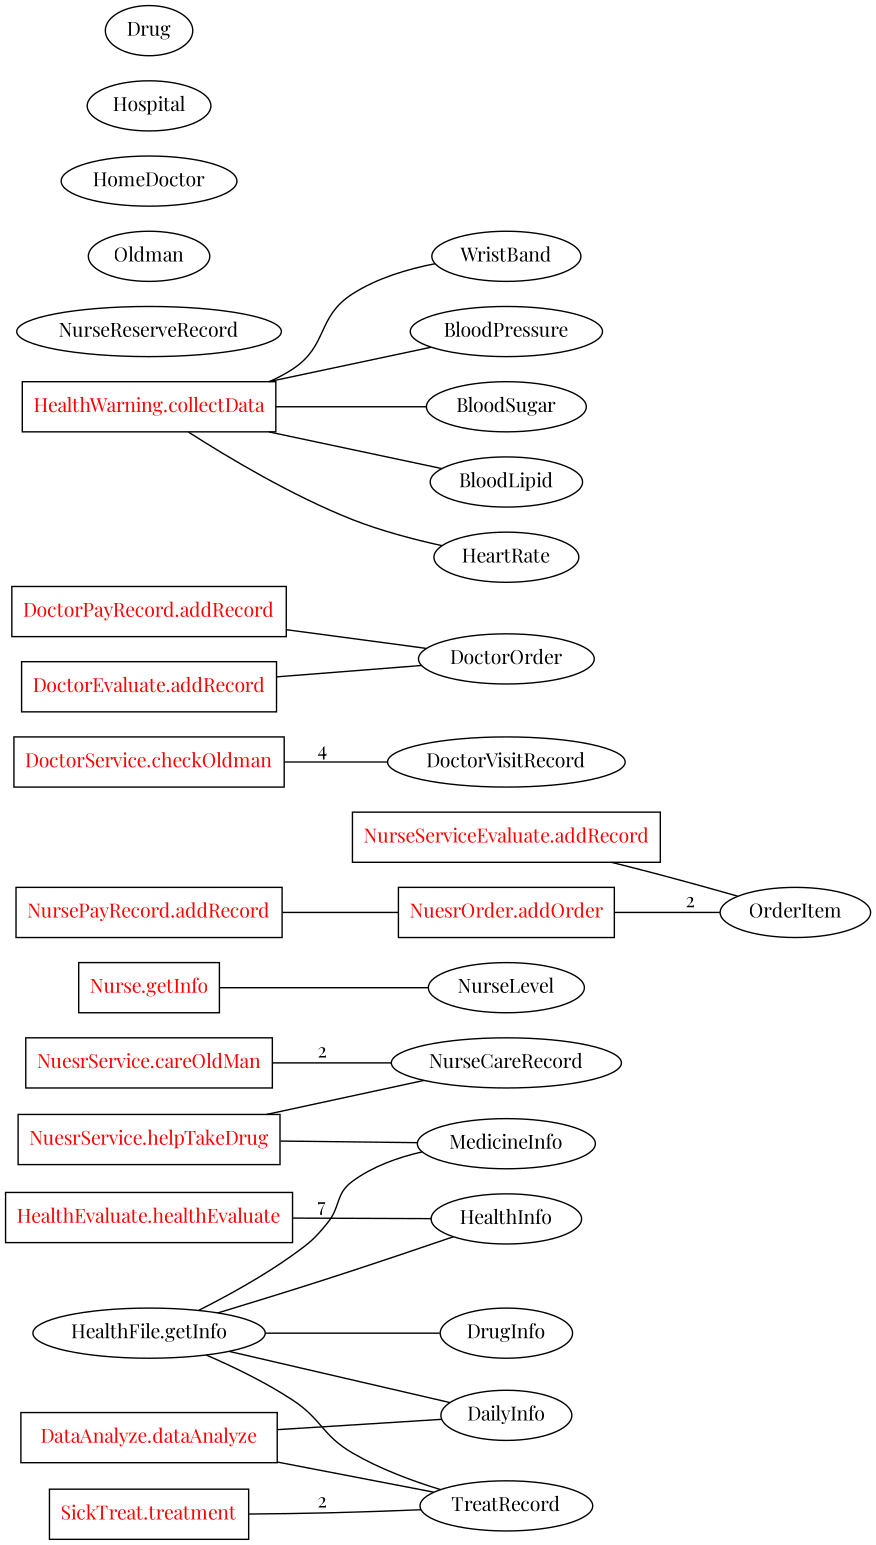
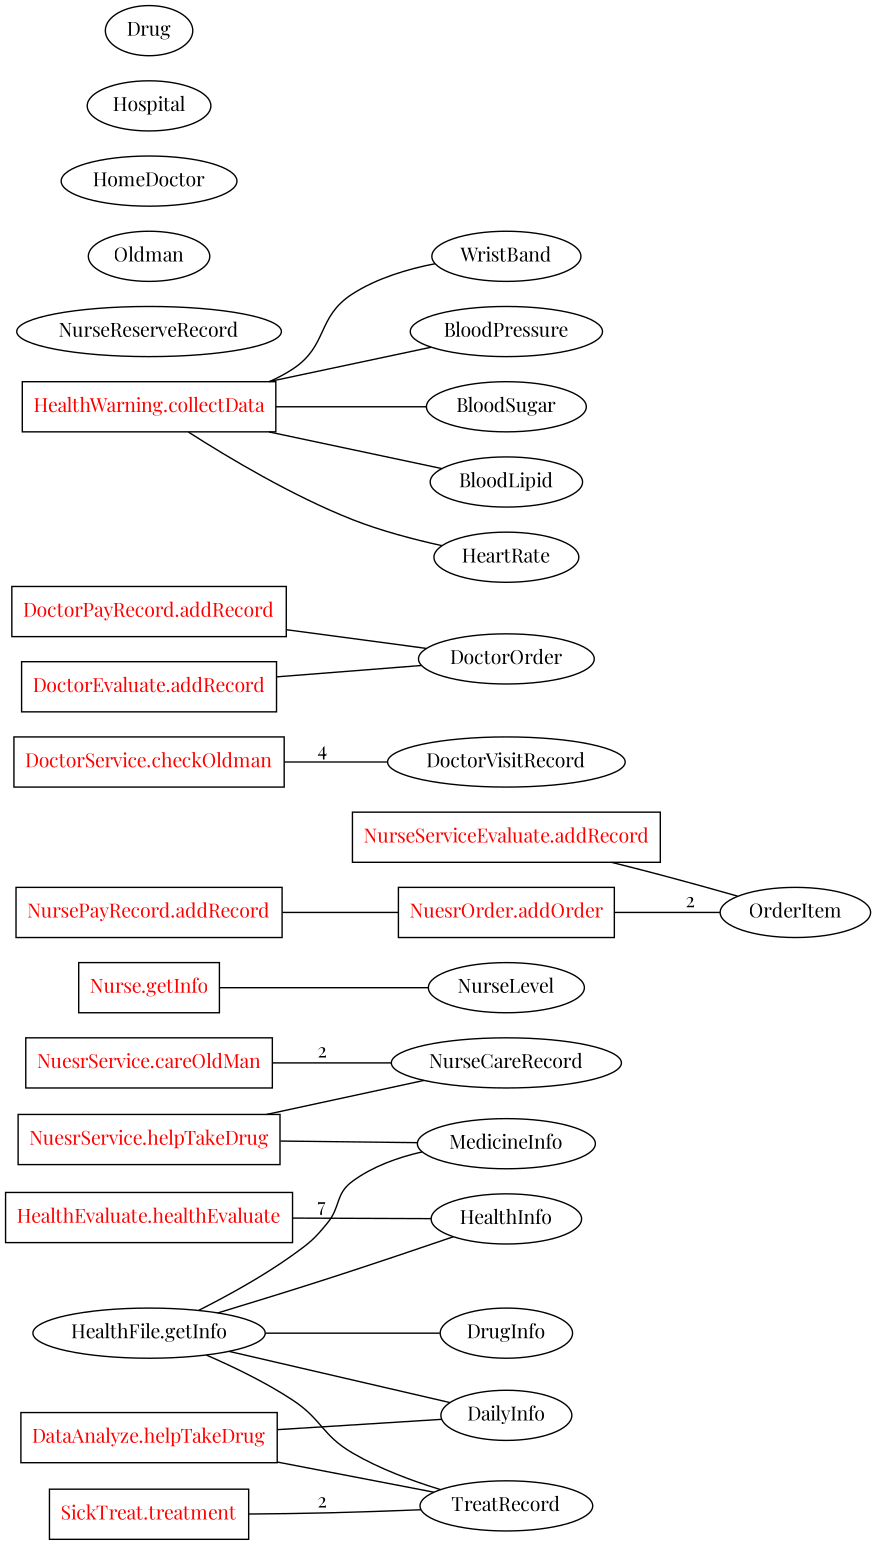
(149, 1438) -> (149, 1438)
